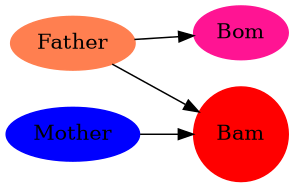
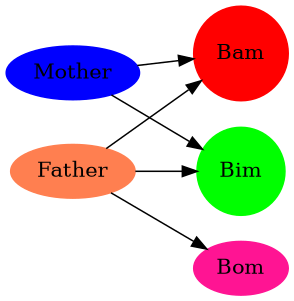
none -> (241, 171)
